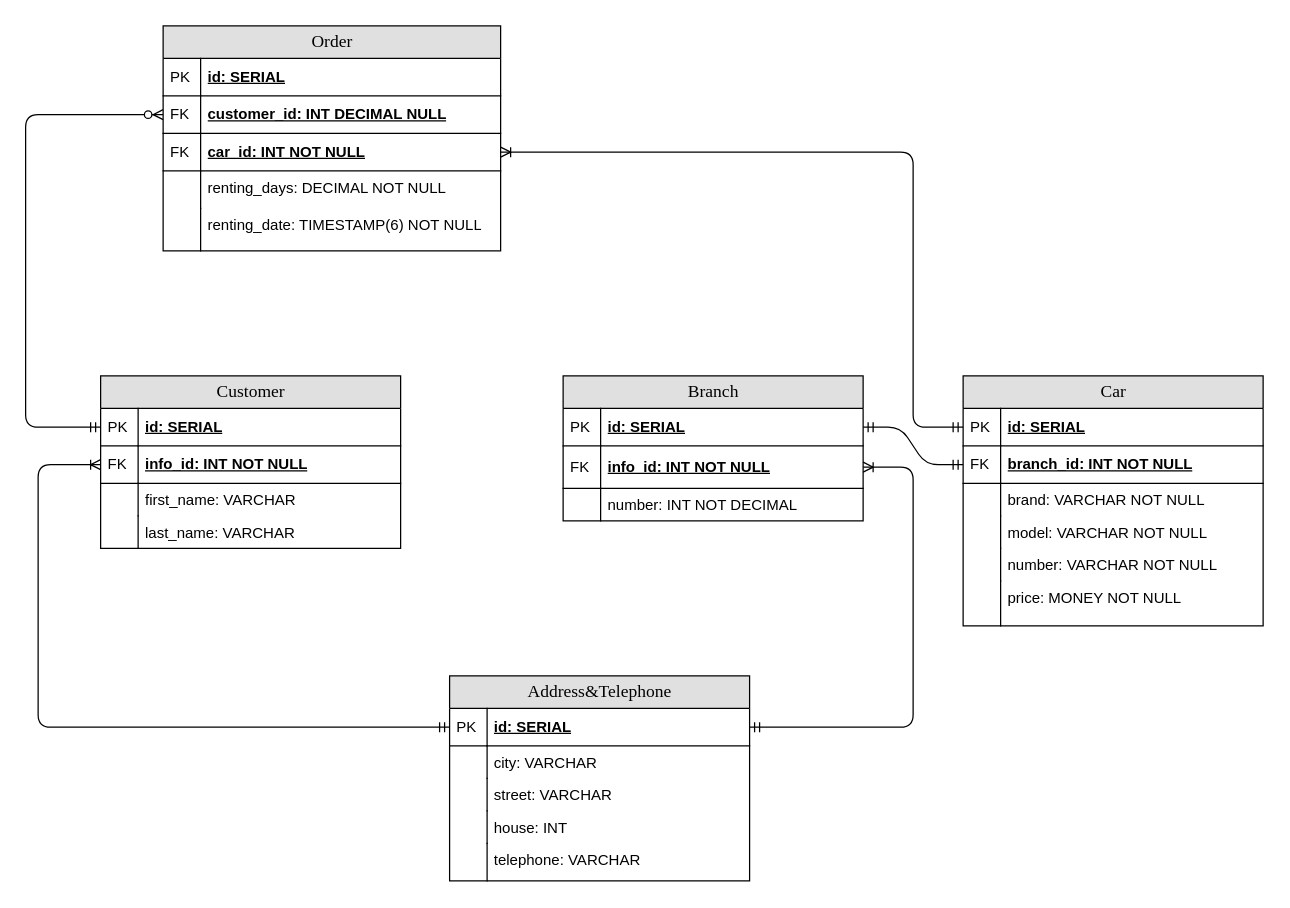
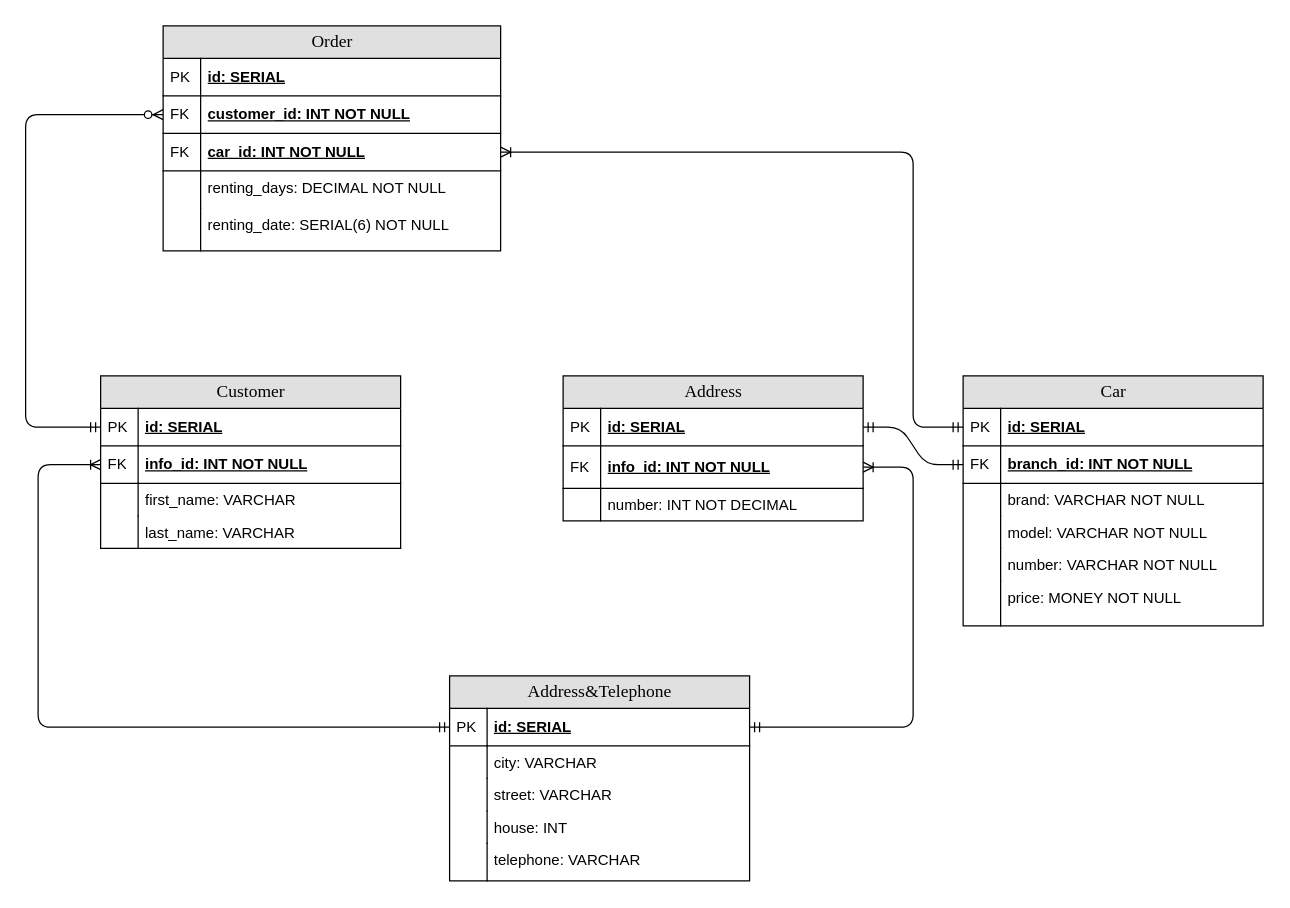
(320, 114) -> (303, 114)
(345, 226) -> (333, 226)
(714, 392) -> (714, 392)
